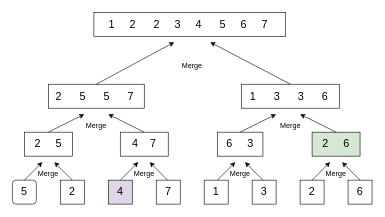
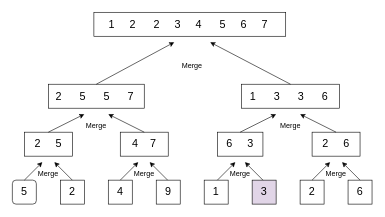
(336, 144) -> (336, 144)
(120, 192) -> (120, 192)
(168, 192) -> (168, 192)
(264, 192) -> (264, 192)
